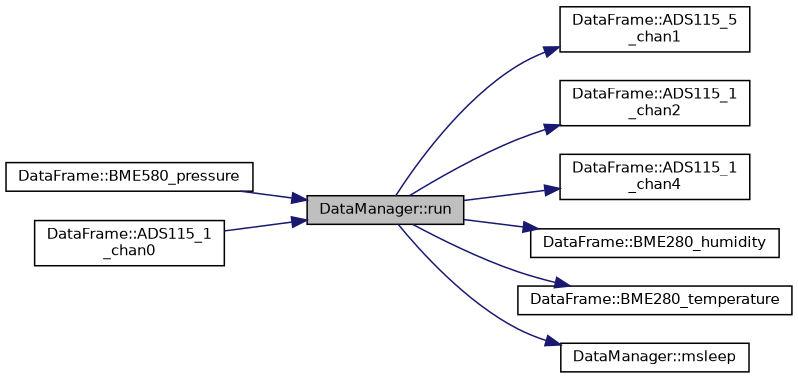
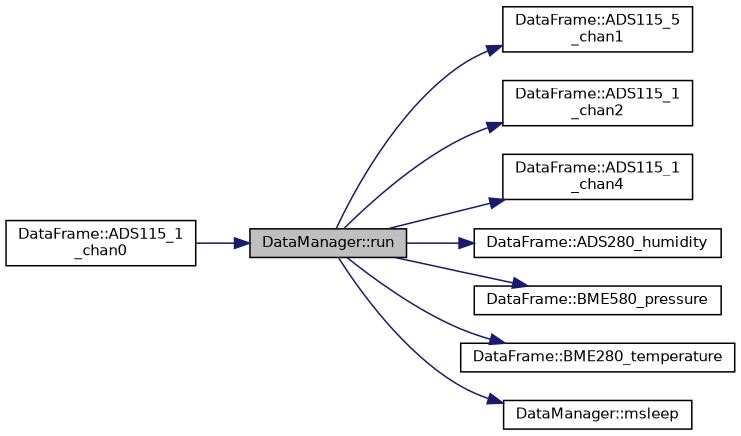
(266, 195) -> (454, 270)
(655, 243) -> (598, 243)
